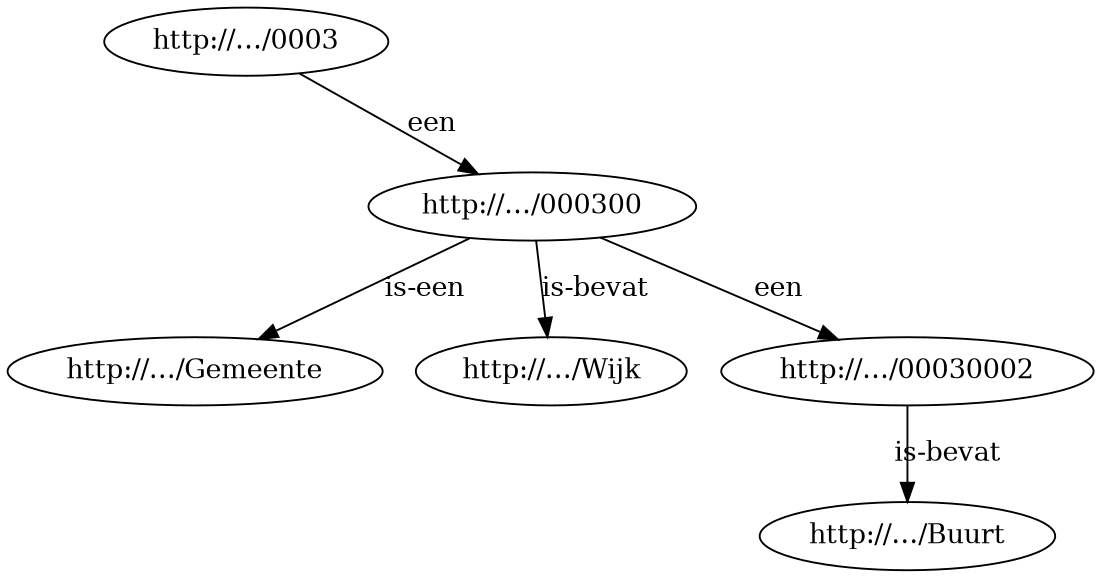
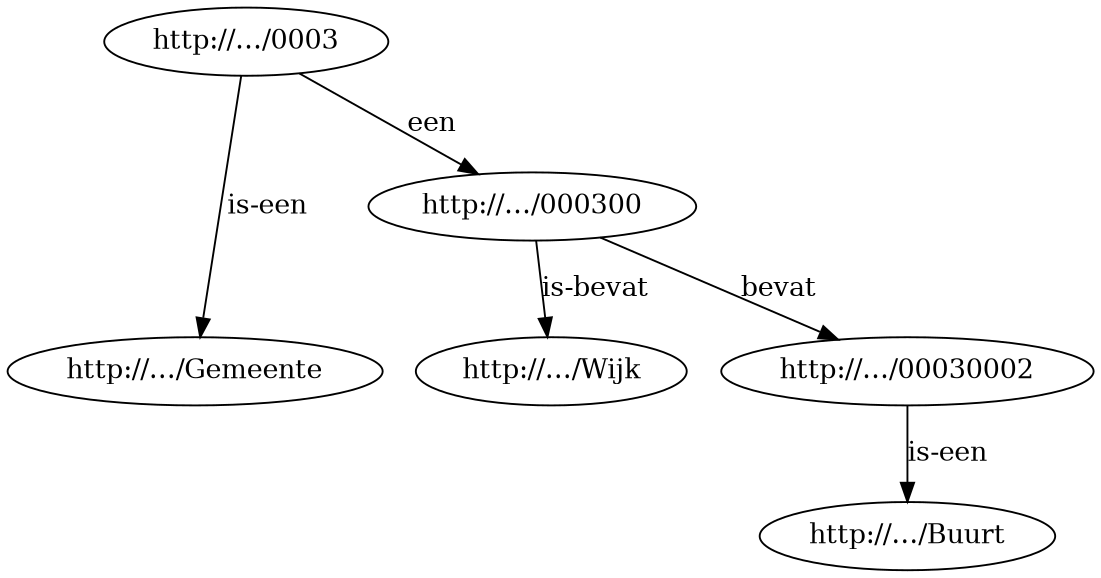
(373, 284) -> (222, 197)
(779, 289) -> (779, 289)
(948, 454) -> (948, 454)
